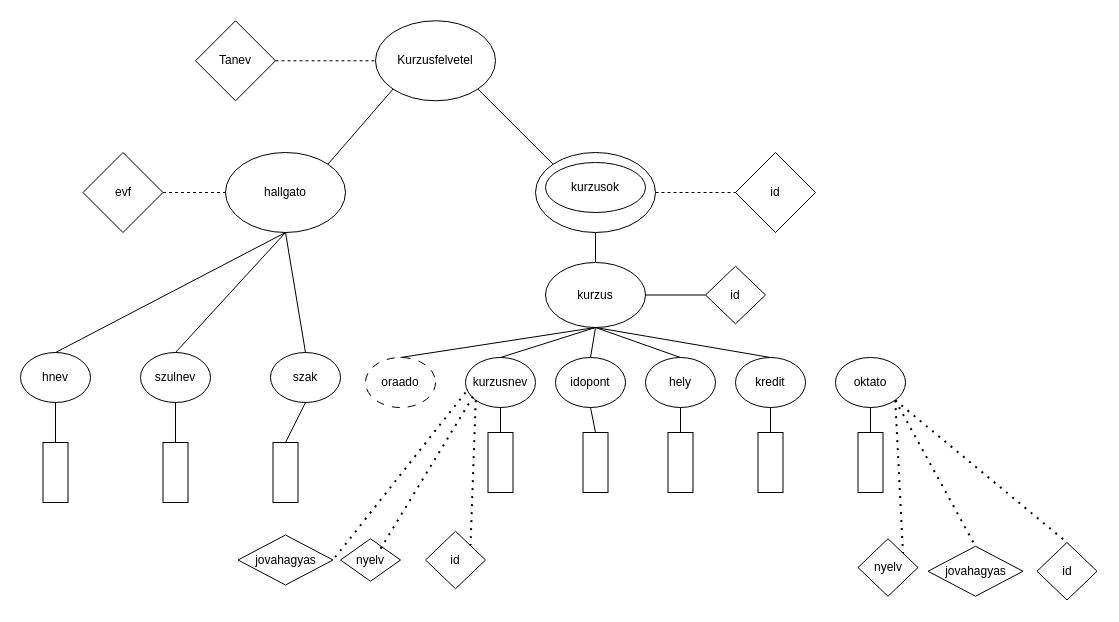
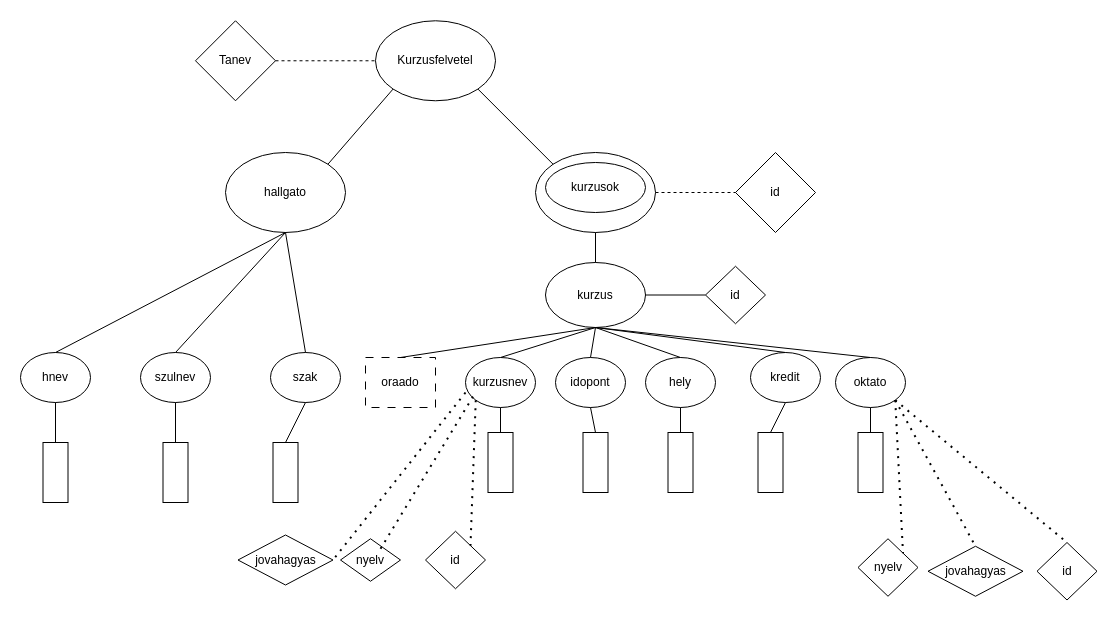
(123, 193) -> none
(194, 193) -> none
none -> (758, 345)
(401, 383) -> (401, 383)
(771, 383) -> (786, 378)
